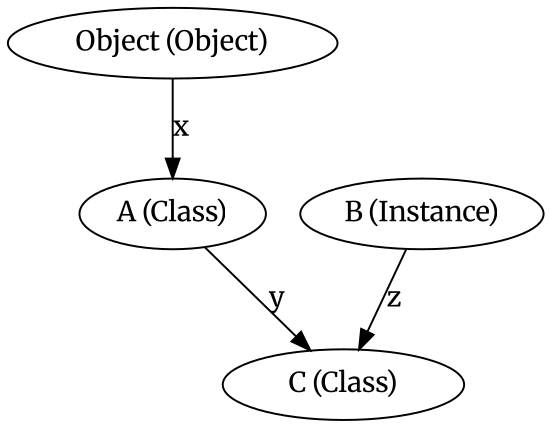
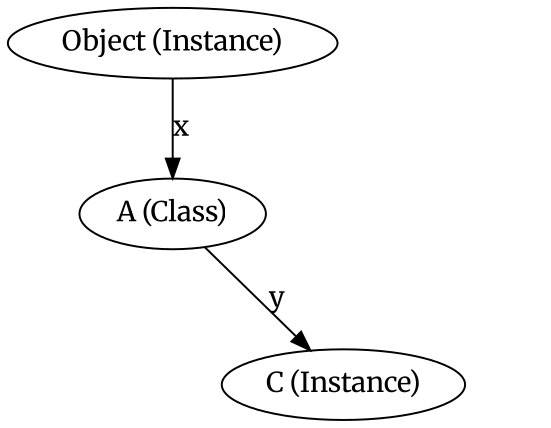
(173, 43) -> (173, 43)
(422, 214) -> none
(343, 385) -> (343, 385)
